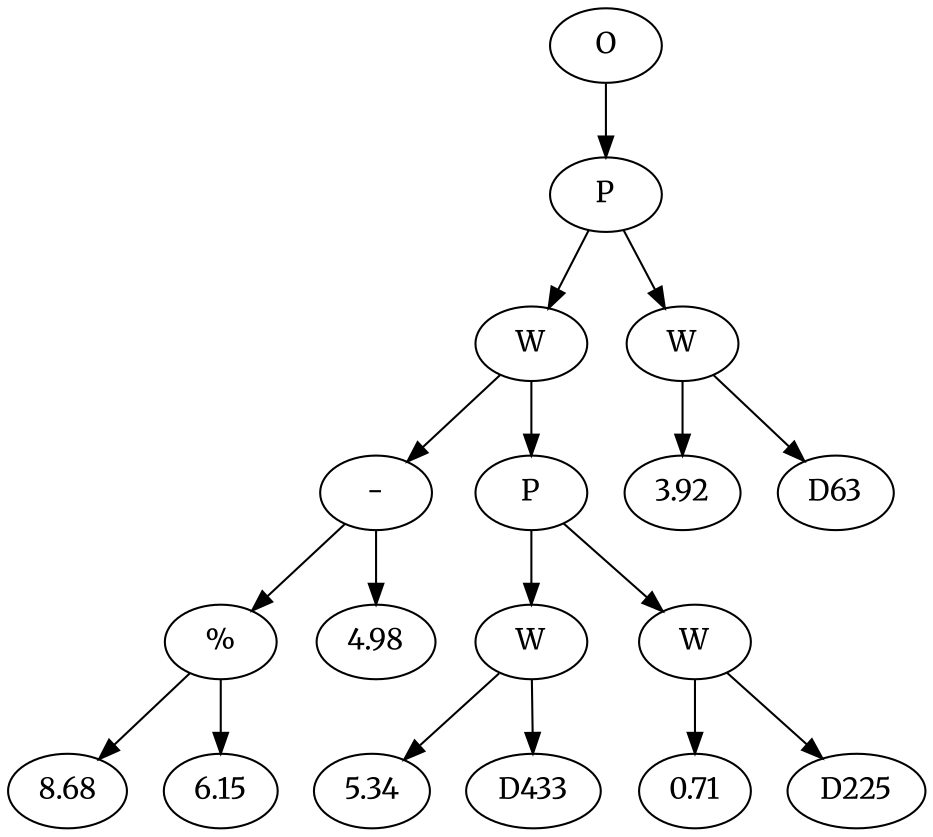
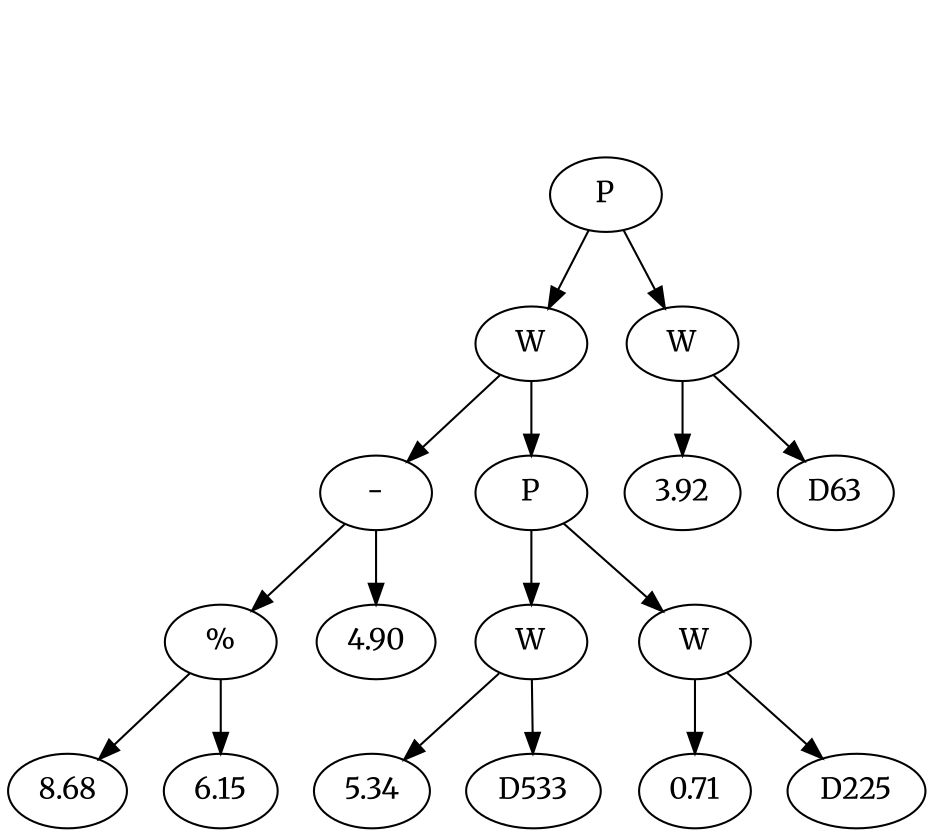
(606, 46) -> none
(376, 642) -> (376, 642)
(533, 791) -> (533, 791)
